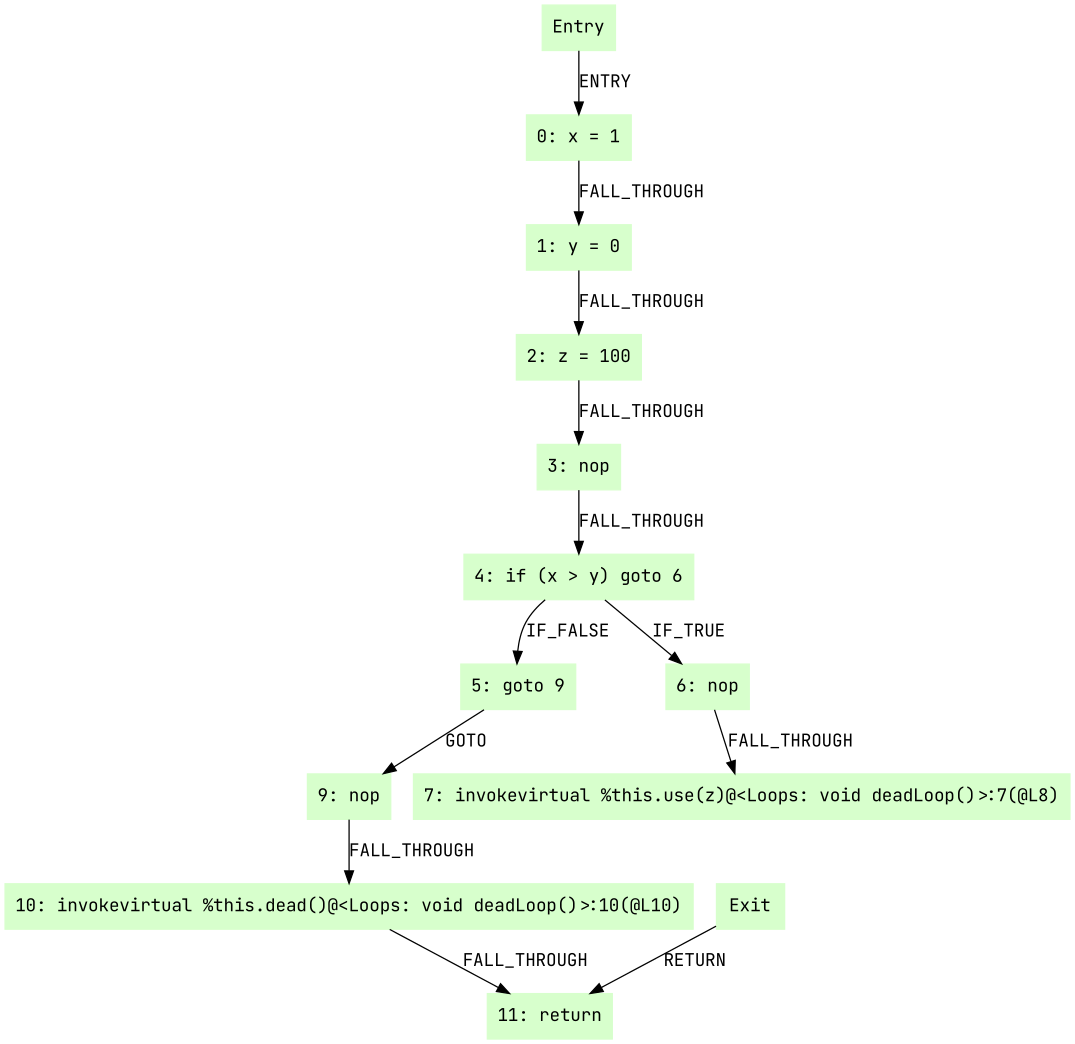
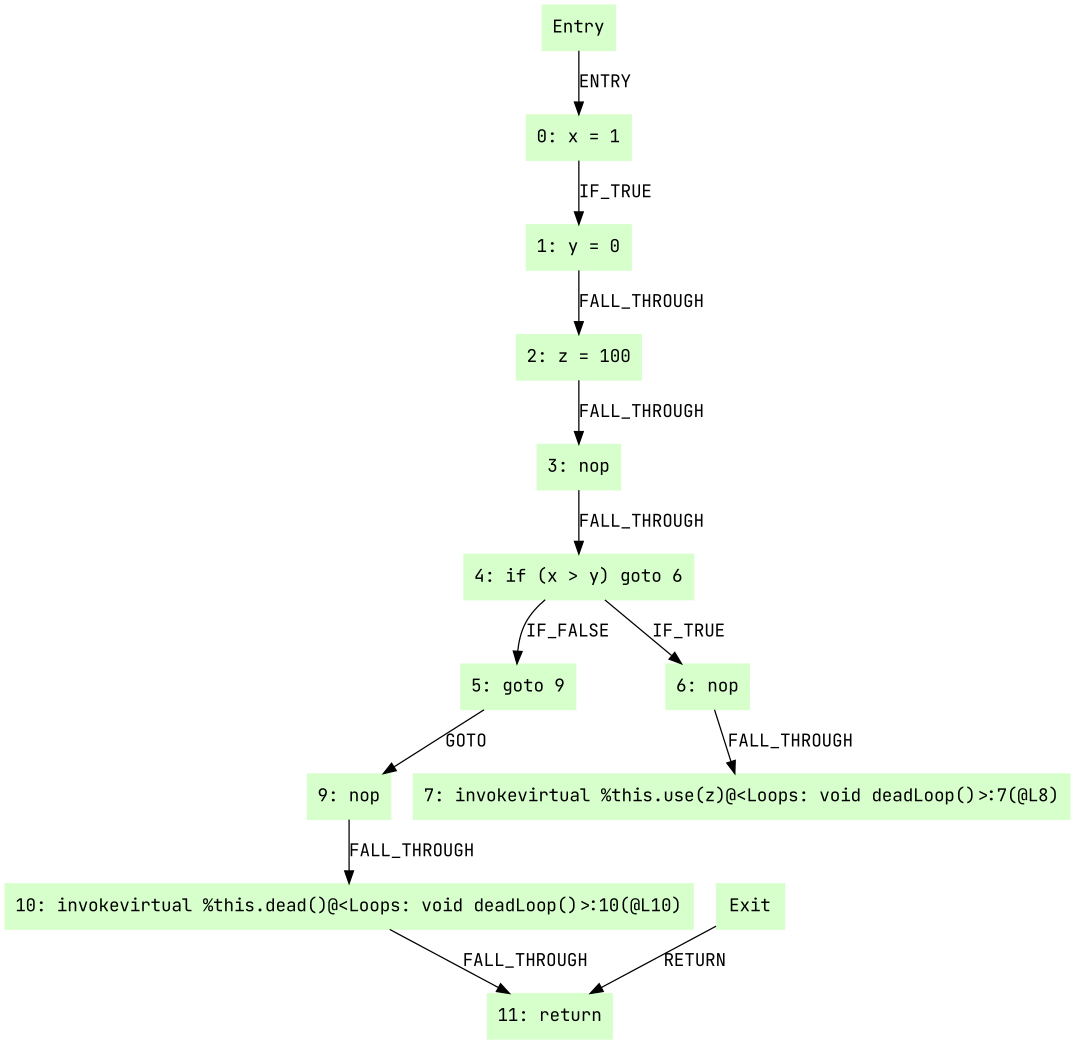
(642, 193) -> (615, 193)
